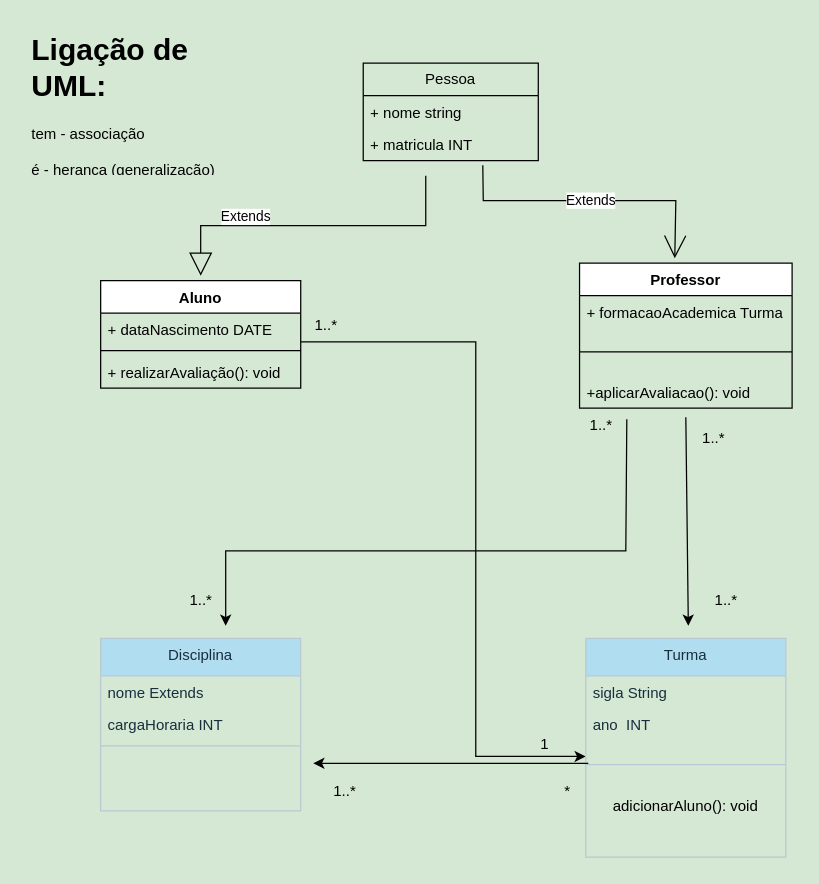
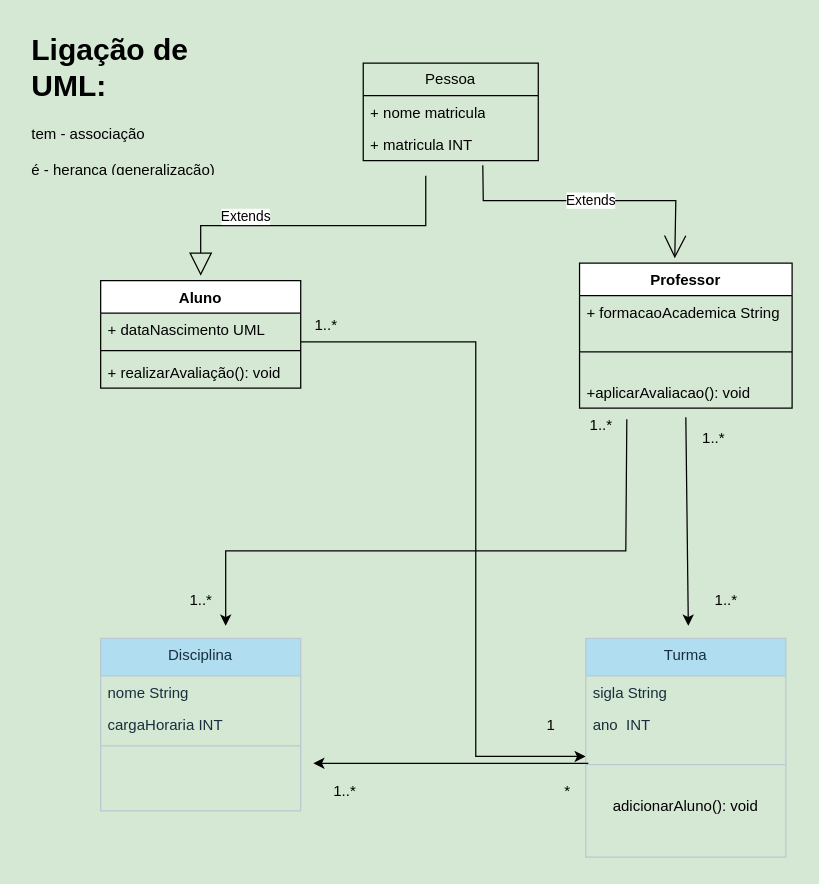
(419, 113) -> (430, 113)
(686, 313) -> (687, 322)
(190, 331) -> (186, 331)
(156, 693) -> (150, 693)
(544, 744) -> (551, 726)
